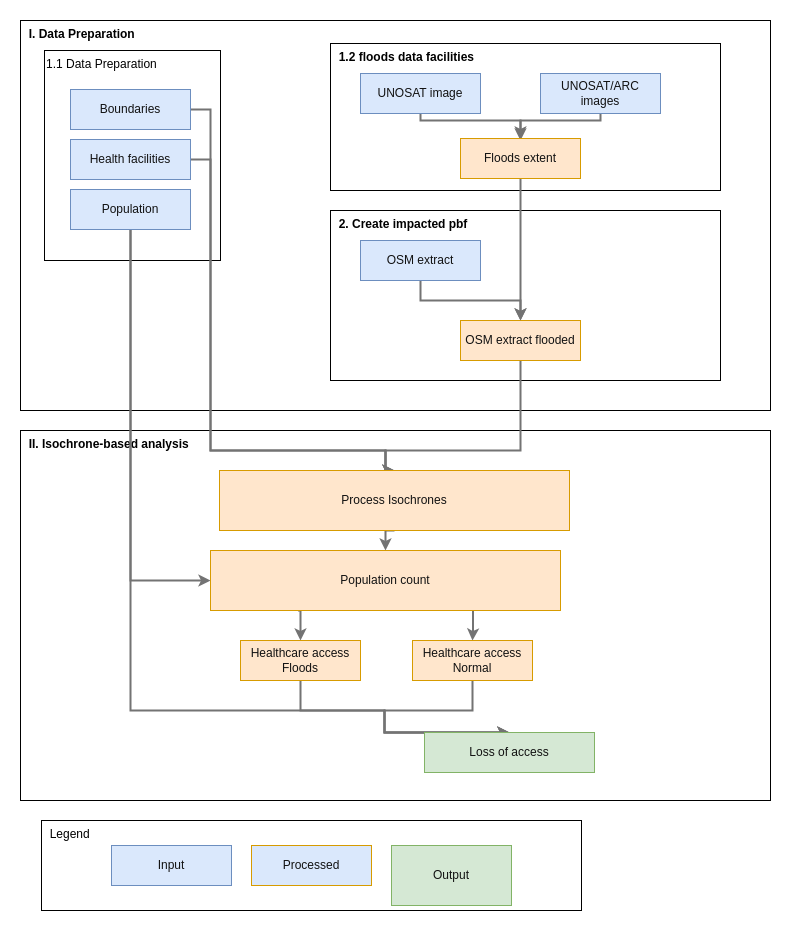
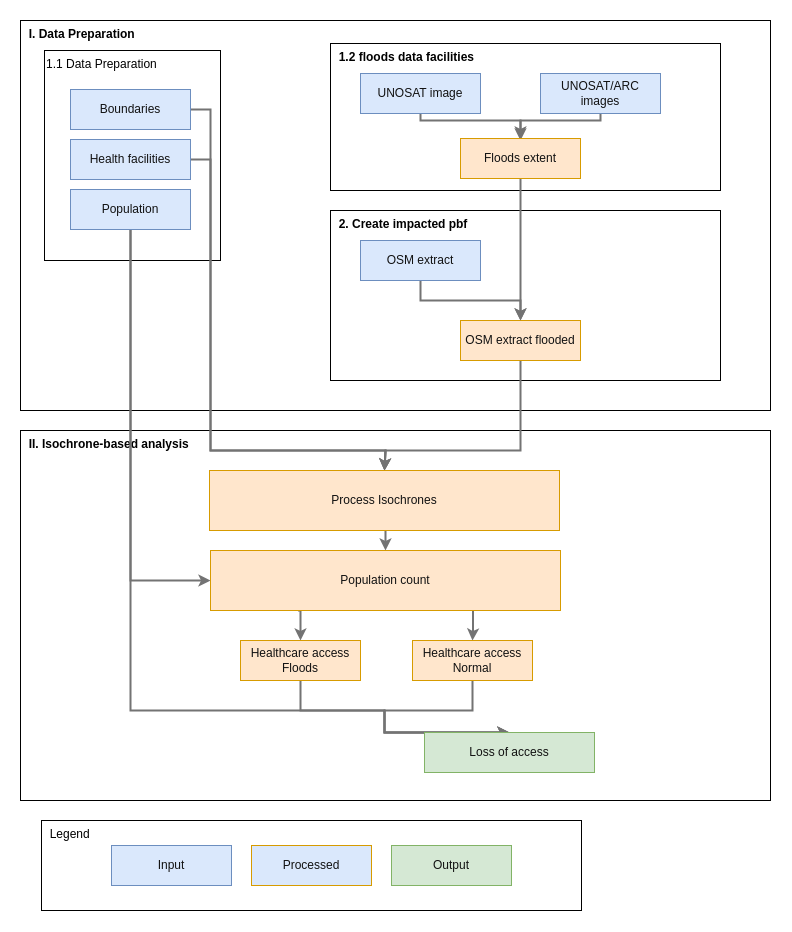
(395, 501) -> (385, 501)
(452, 876) -> (452, 866)
